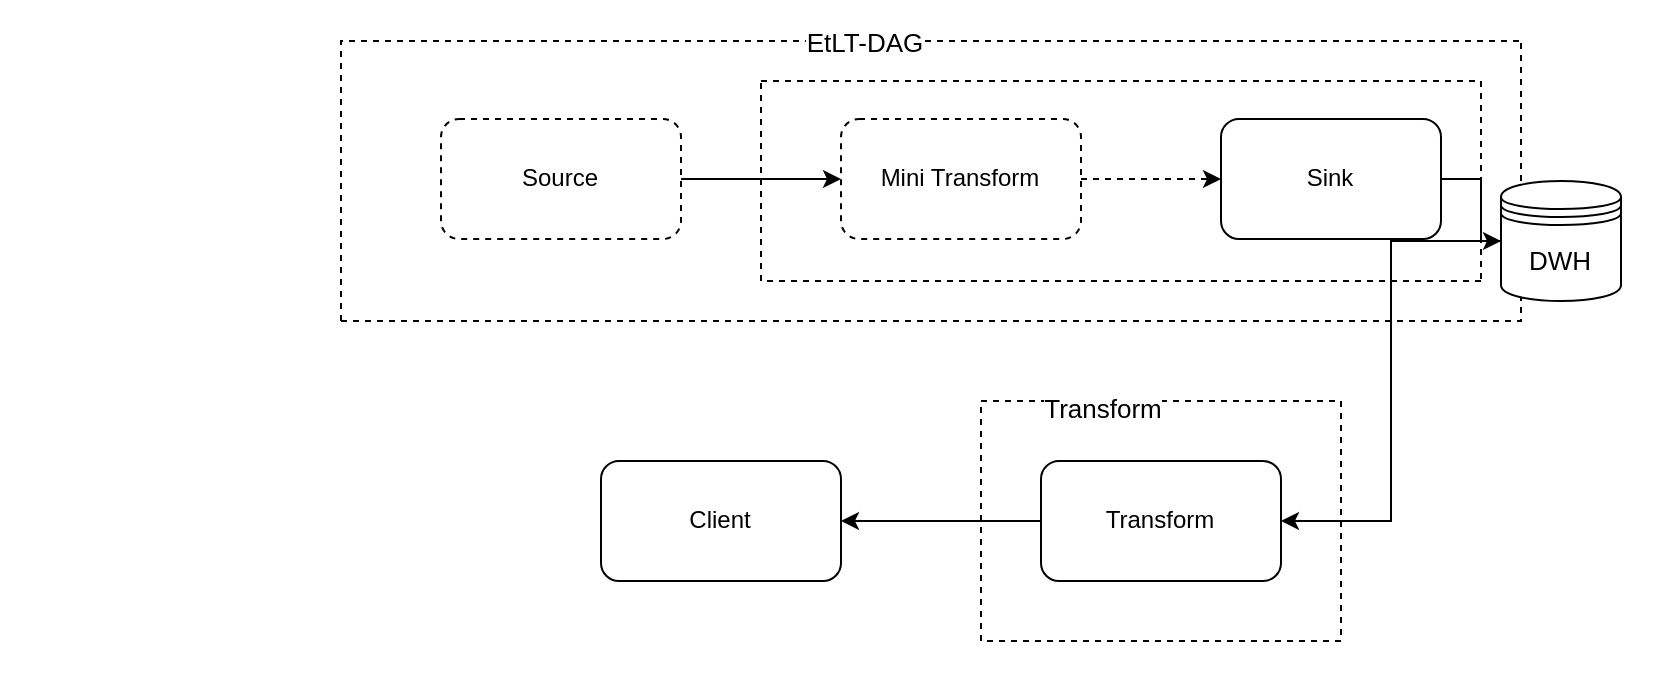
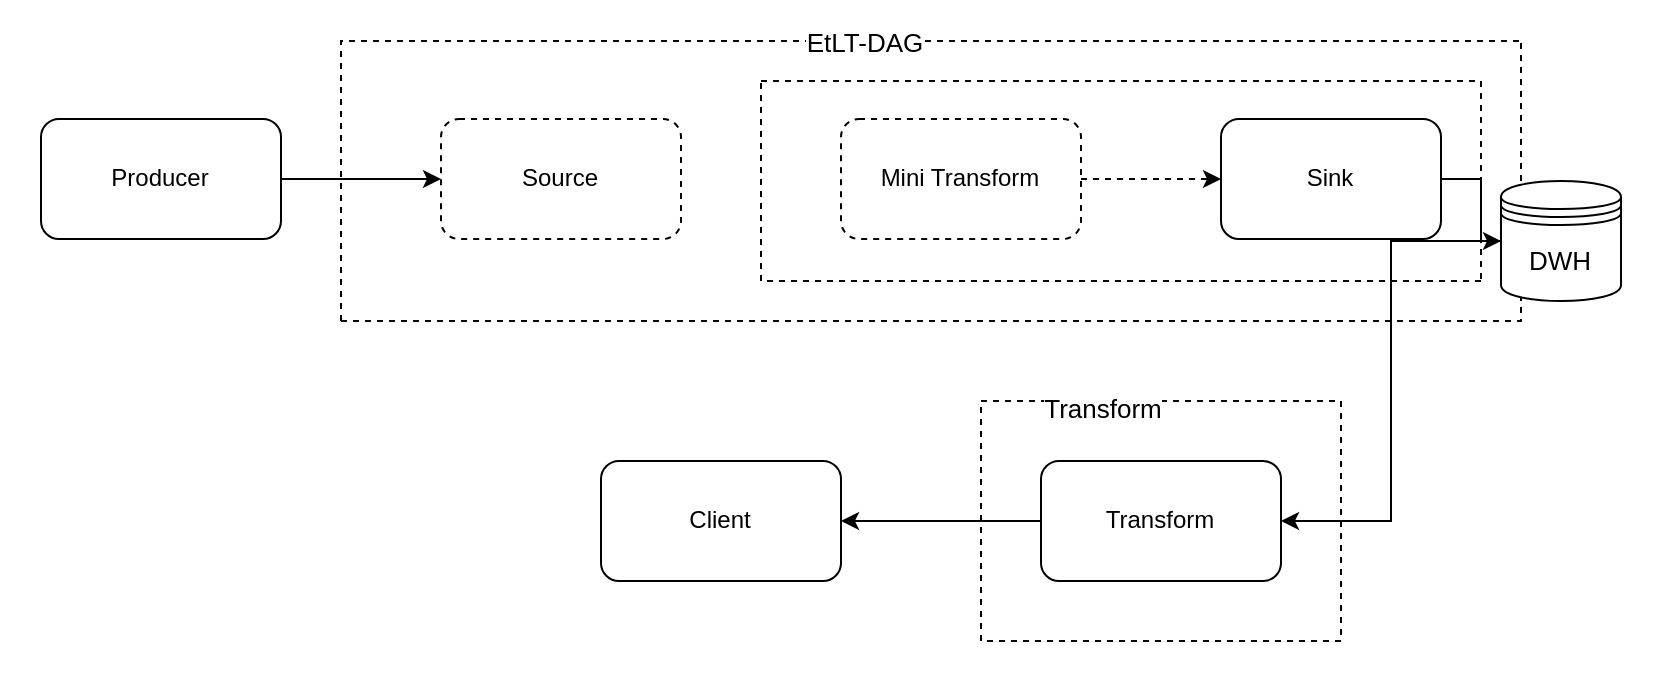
none -> (161, 179)
none -> (354, 179)
(754, 179) -> none
